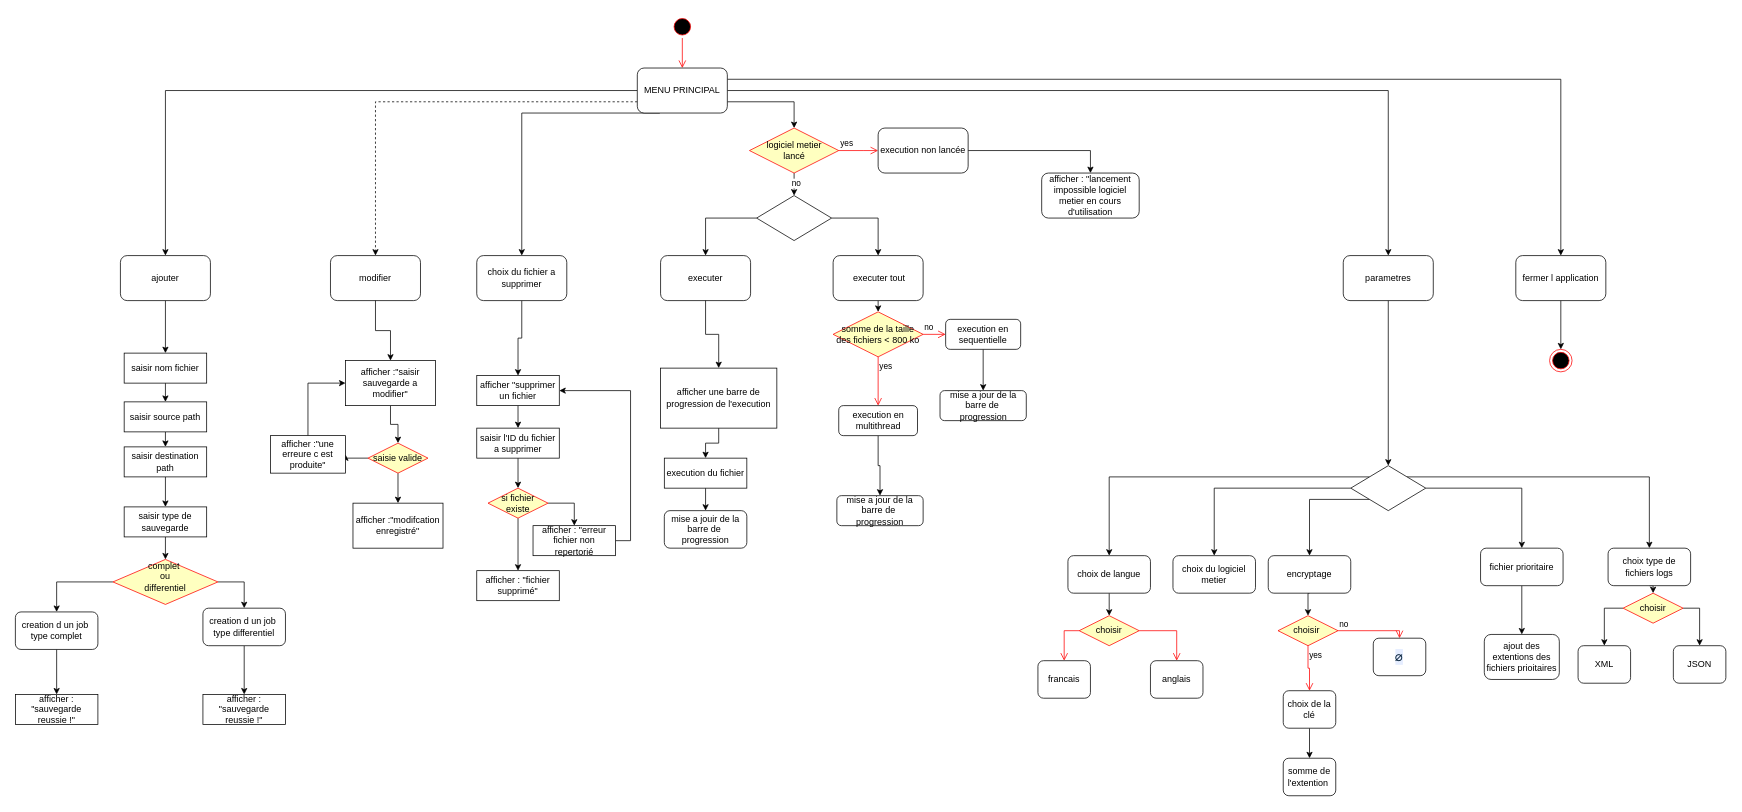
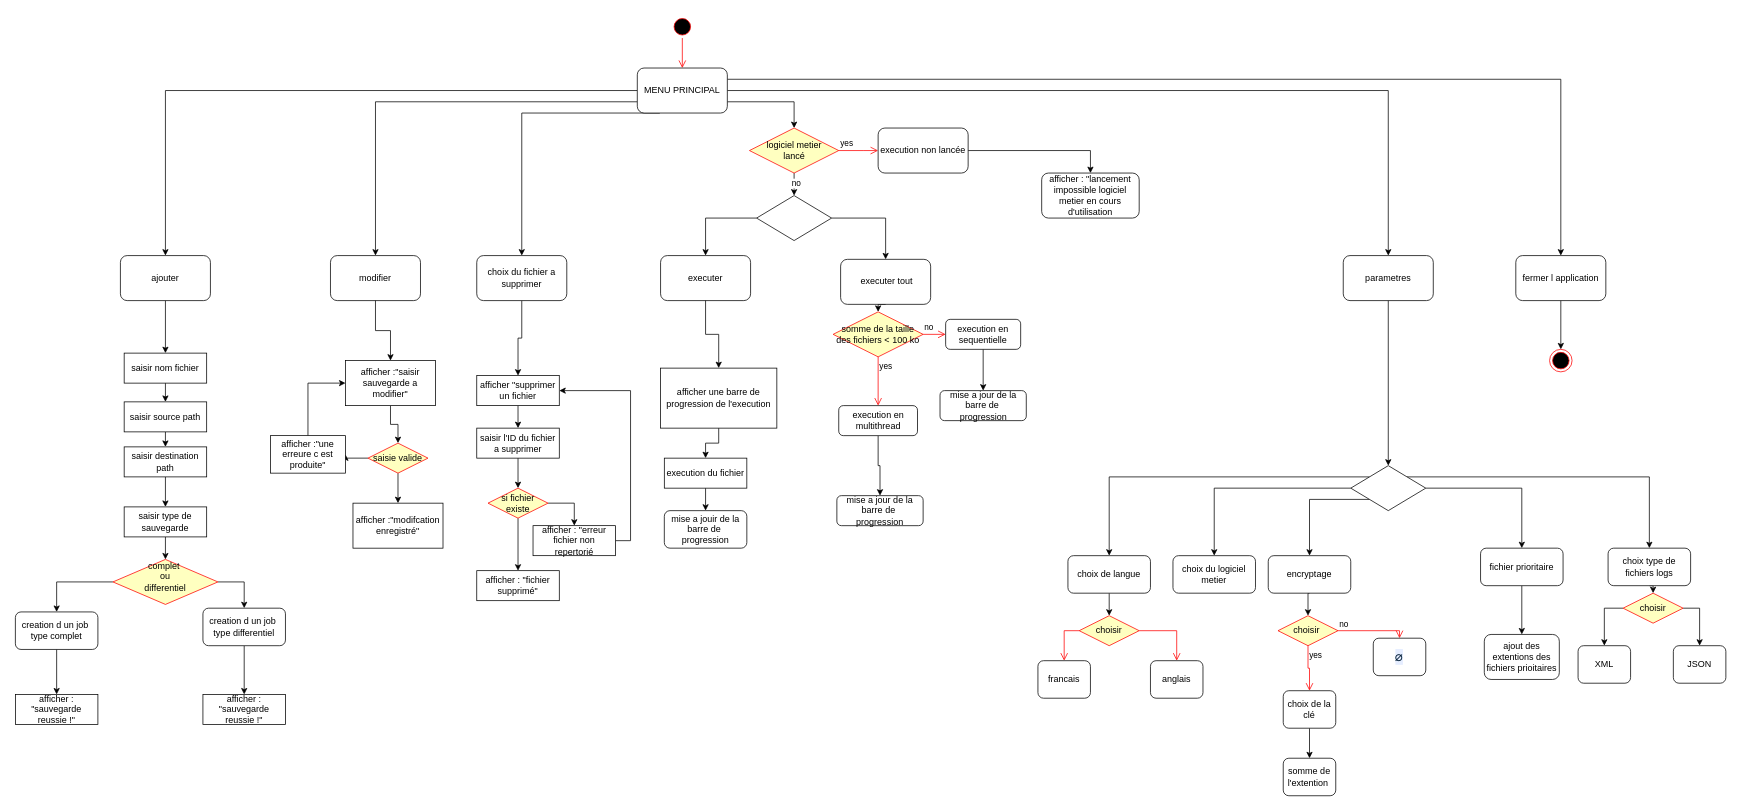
(432, 102) -> (432, 102)
(878, 278) -> (885, 282)
(878, 334) -> (878, 334)
